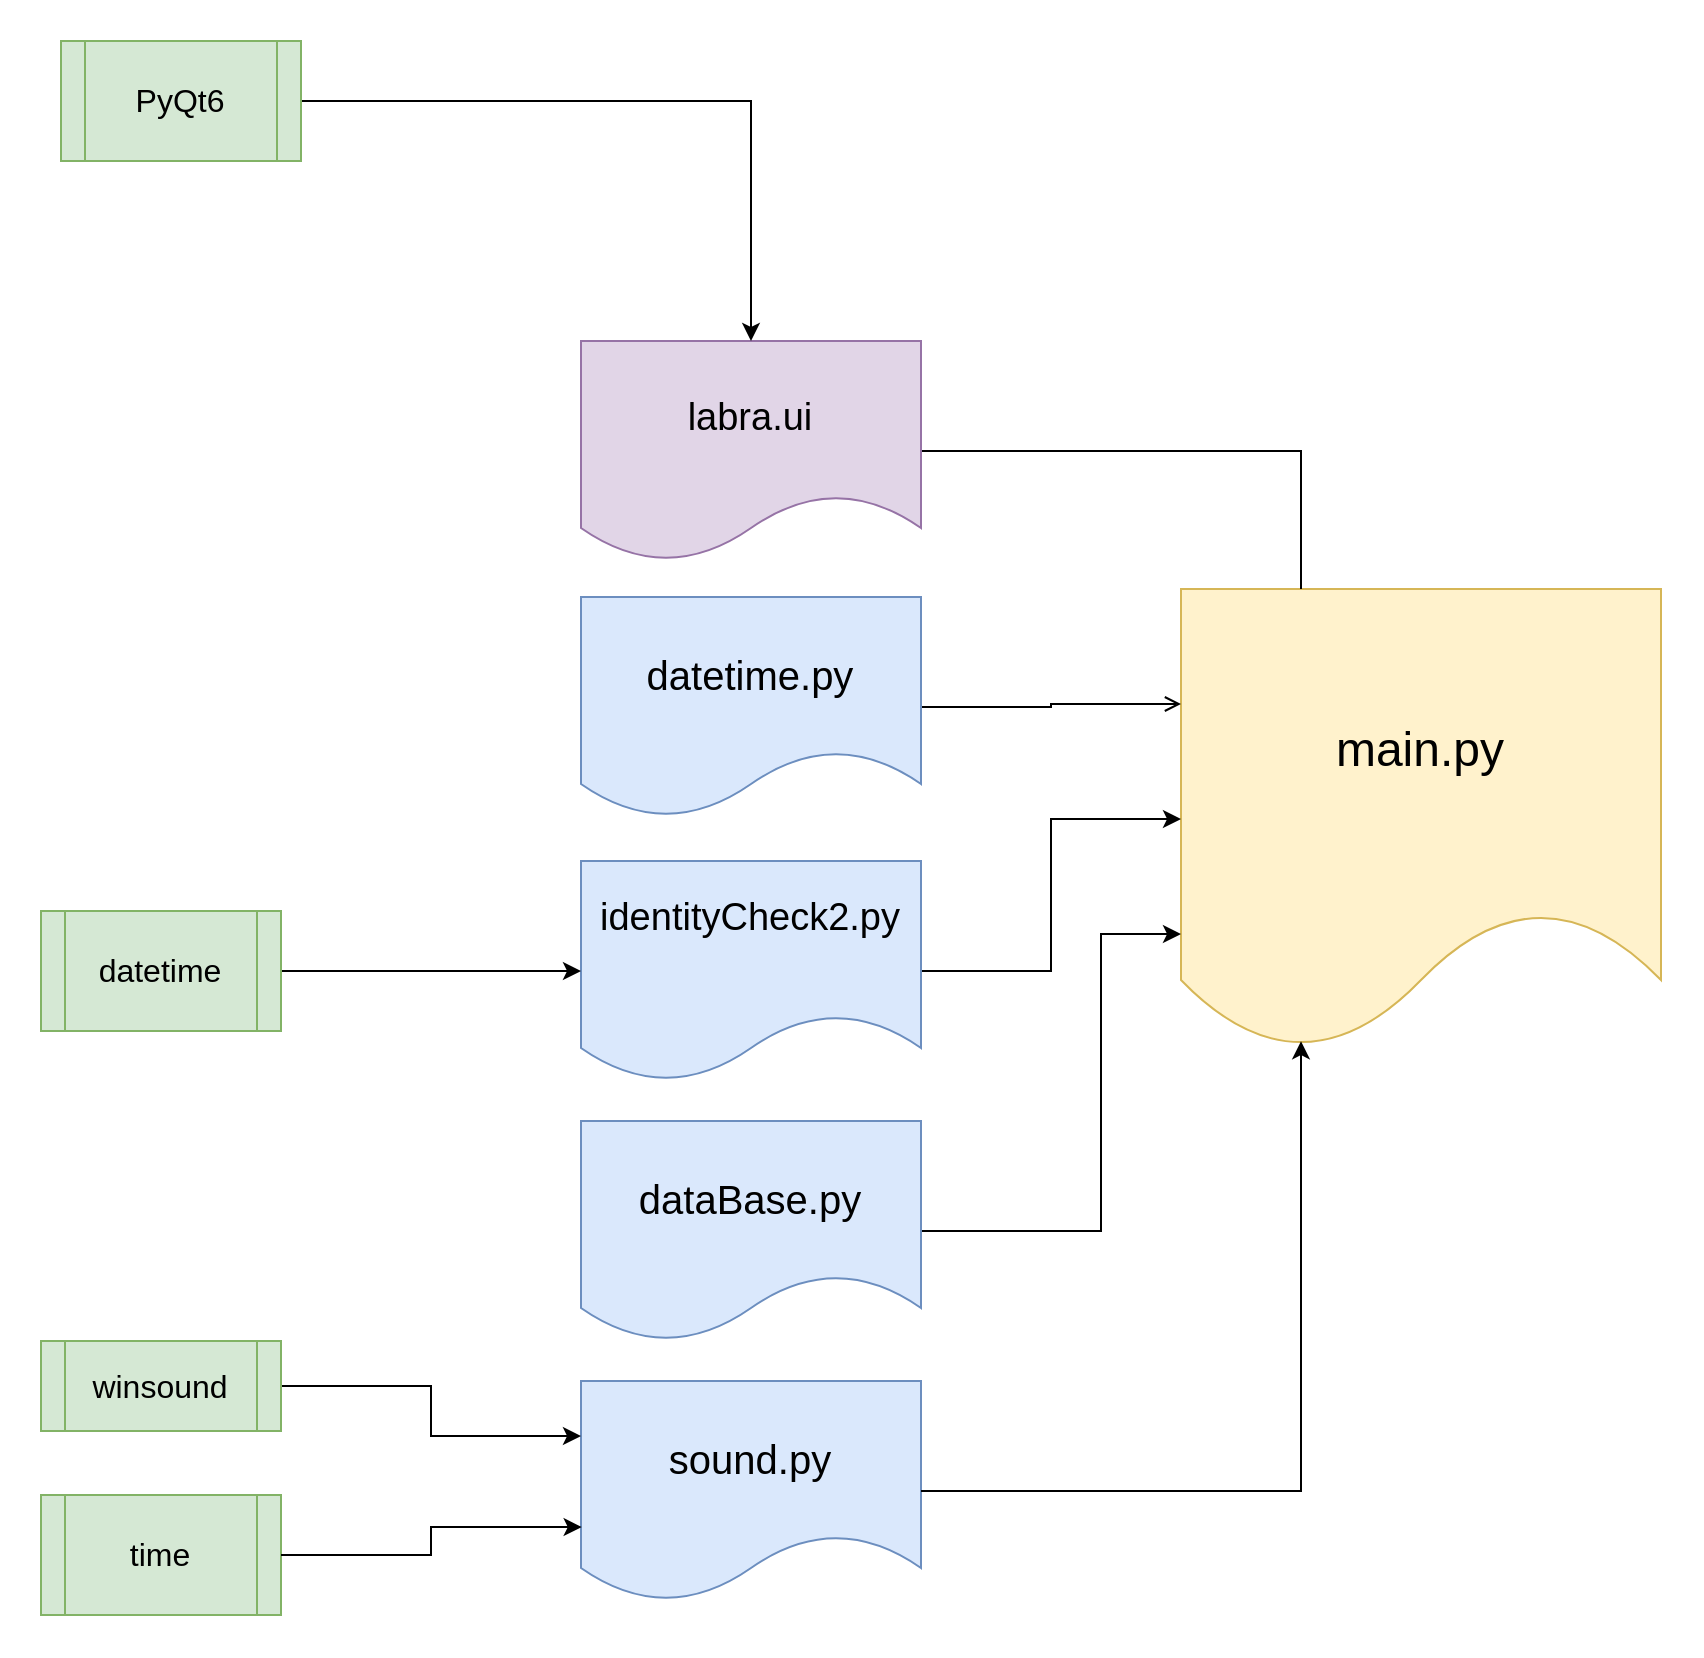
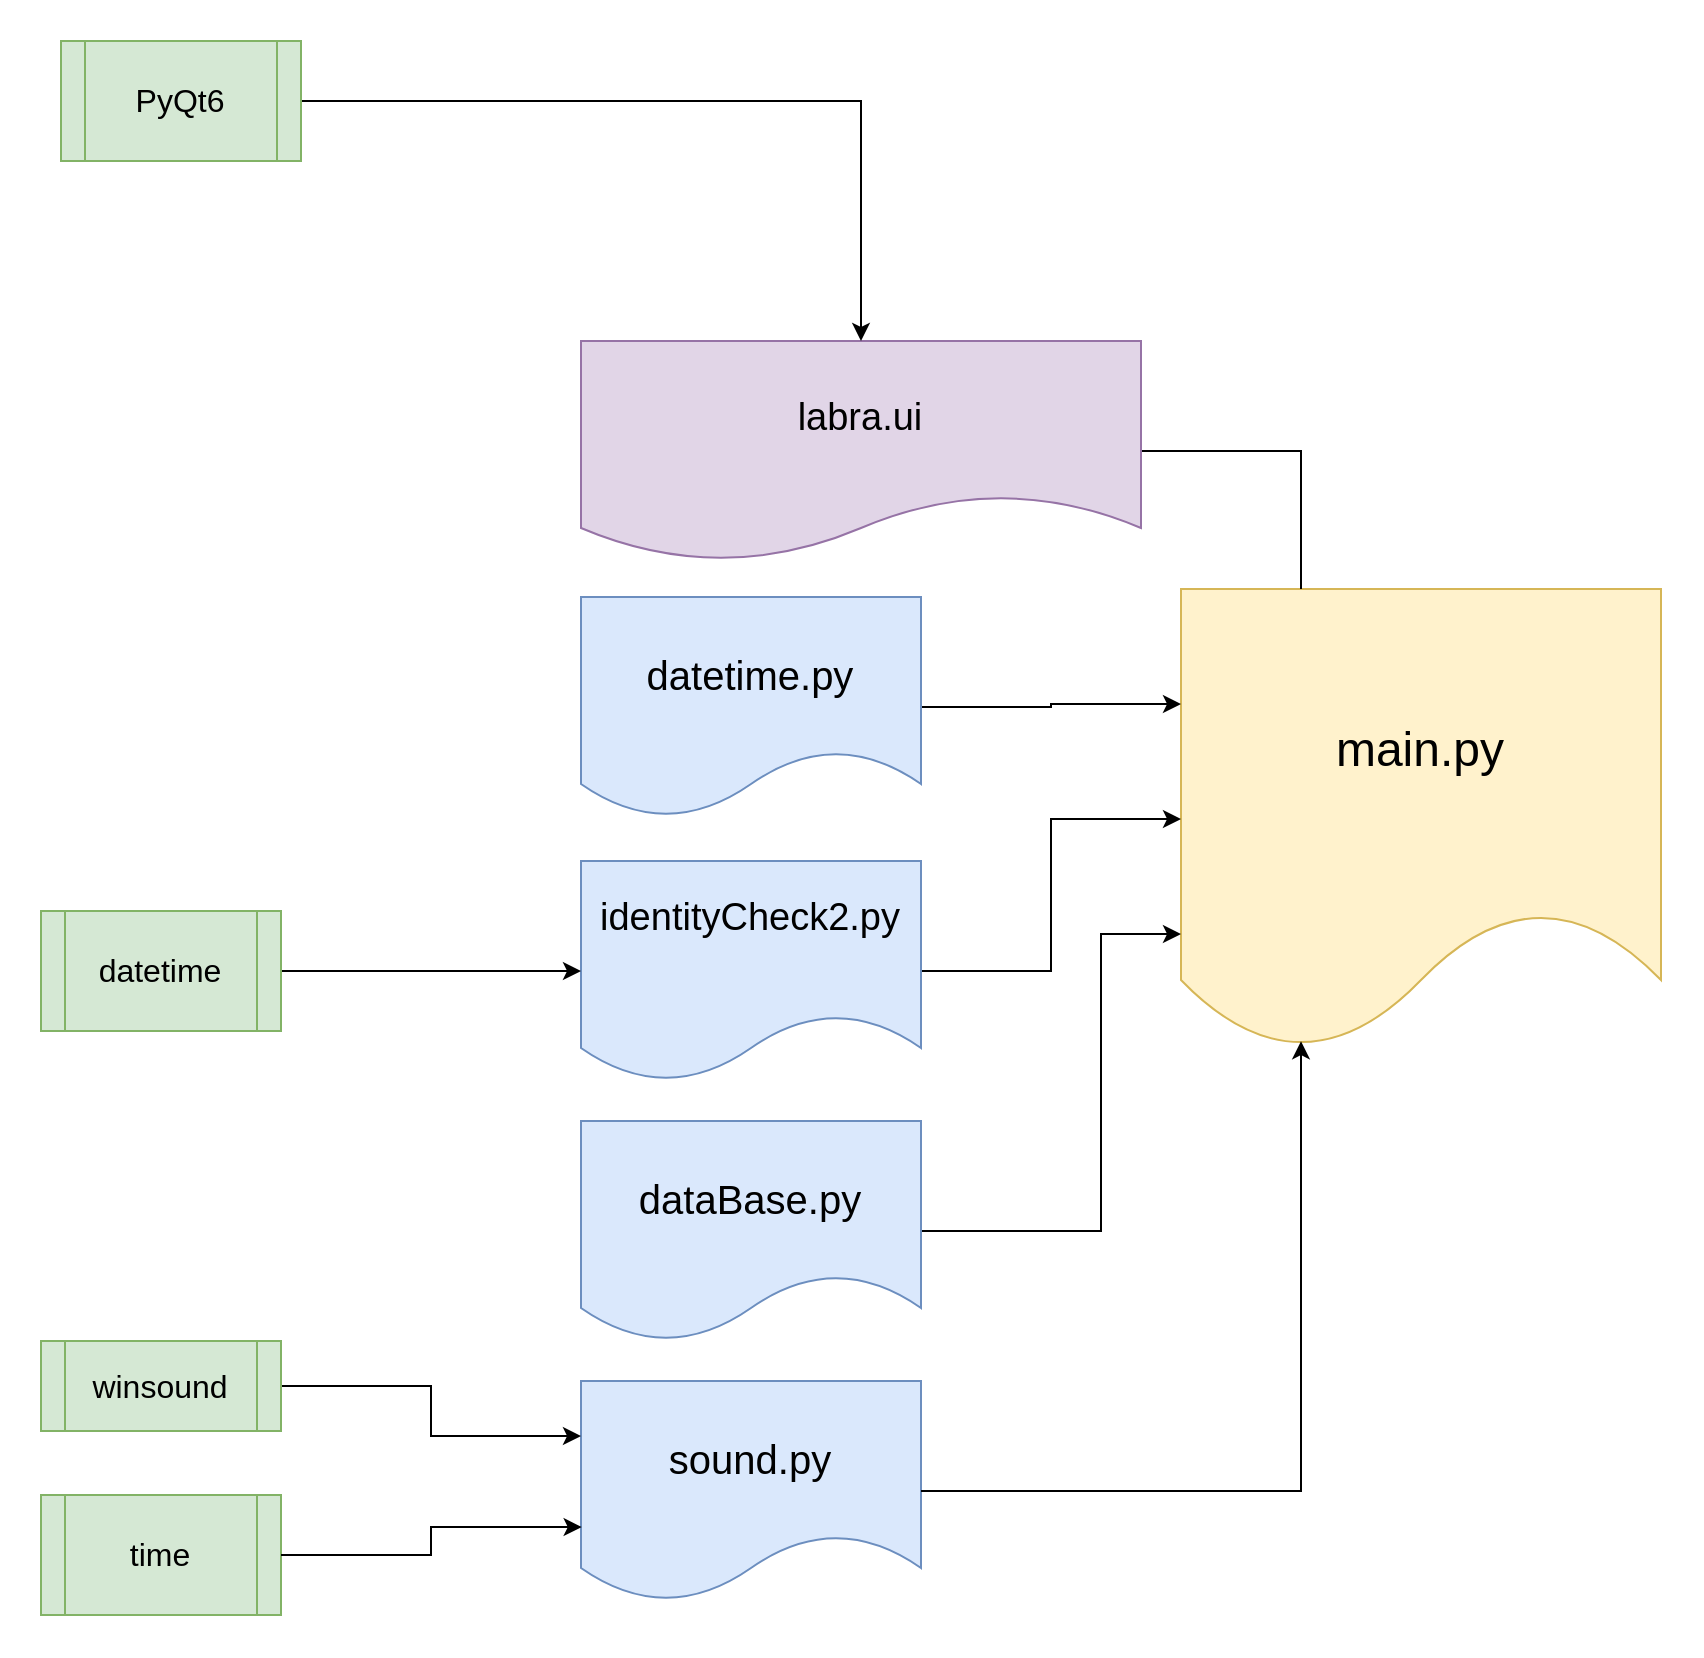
(751, 451) -> (861, 451)
(1168, 704) -> (1166, 704)
